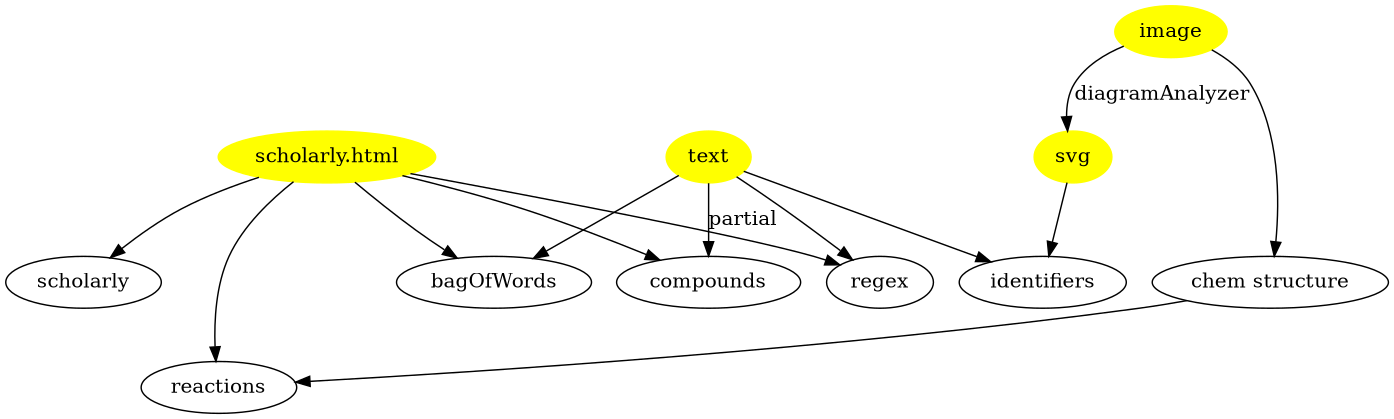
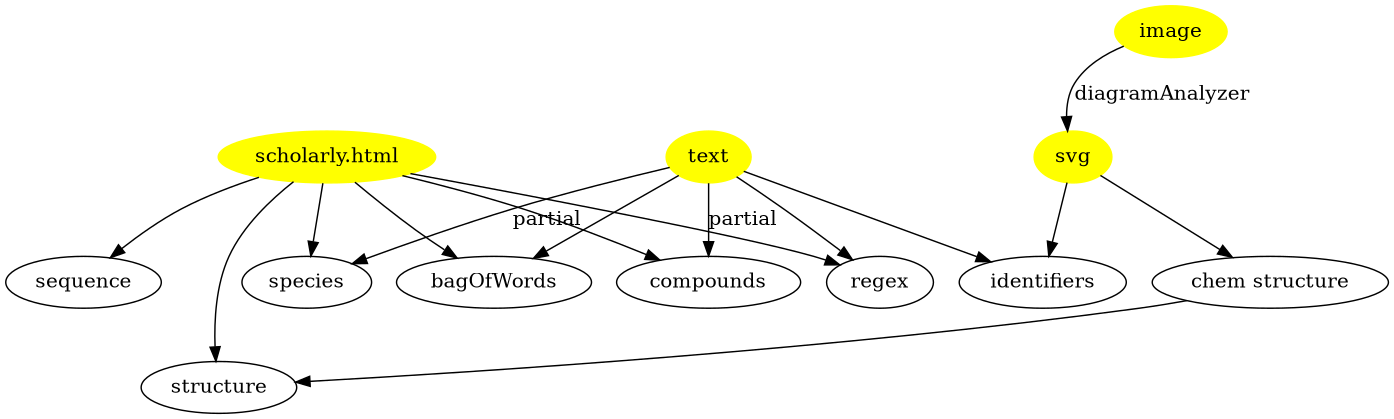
(1270, 135) -> (1160, 213)
(84, 282) -> (84, 282)
none -> (307, 282)
(219, 387) -> (219, 387)
